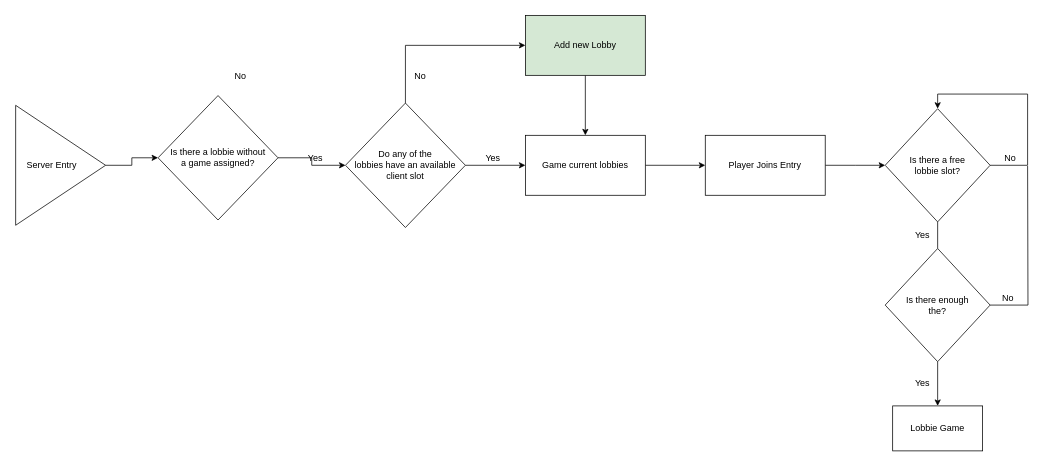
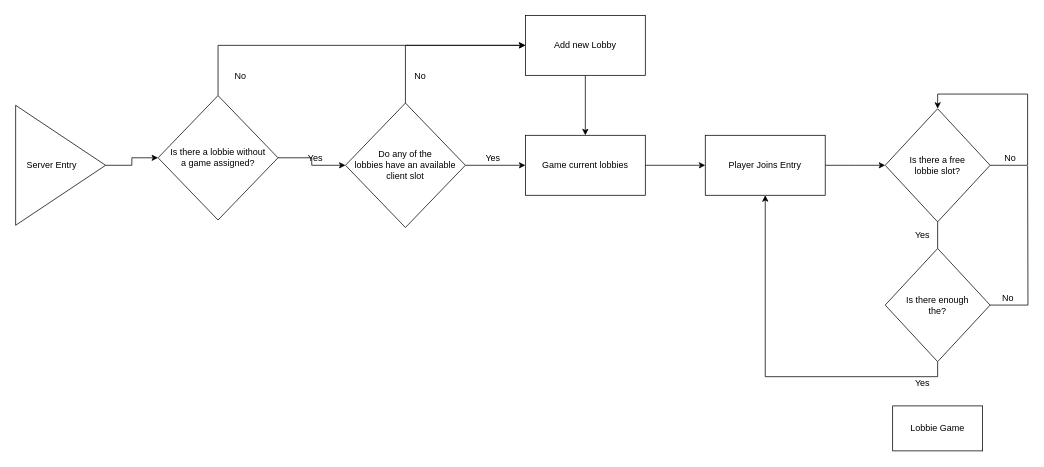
none -> (285, 45)
(585, 45) -> (585, 45)
(938, 387) -> (765, 377)
